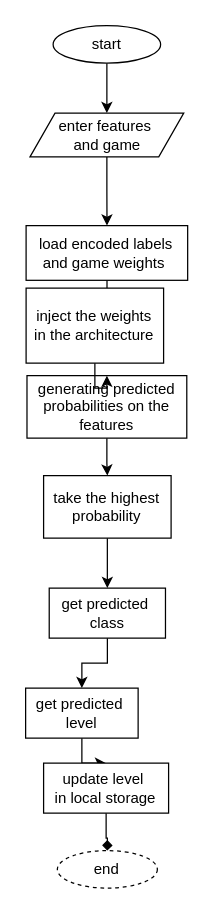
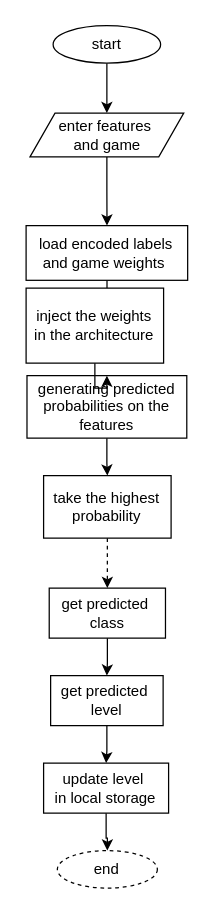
(107, 558) -> (107, 558)
(82, 713) -> (107, 701)
(106, 838) -> (107, 839)
